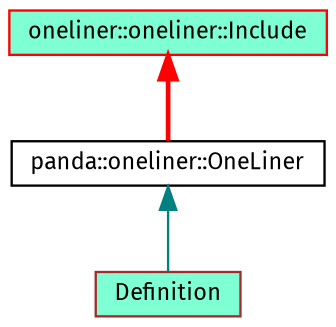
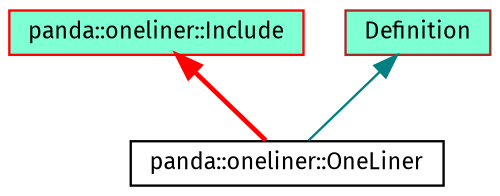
(168, 33) -> (156, 33)
(168, 241) -> (344, 106)
